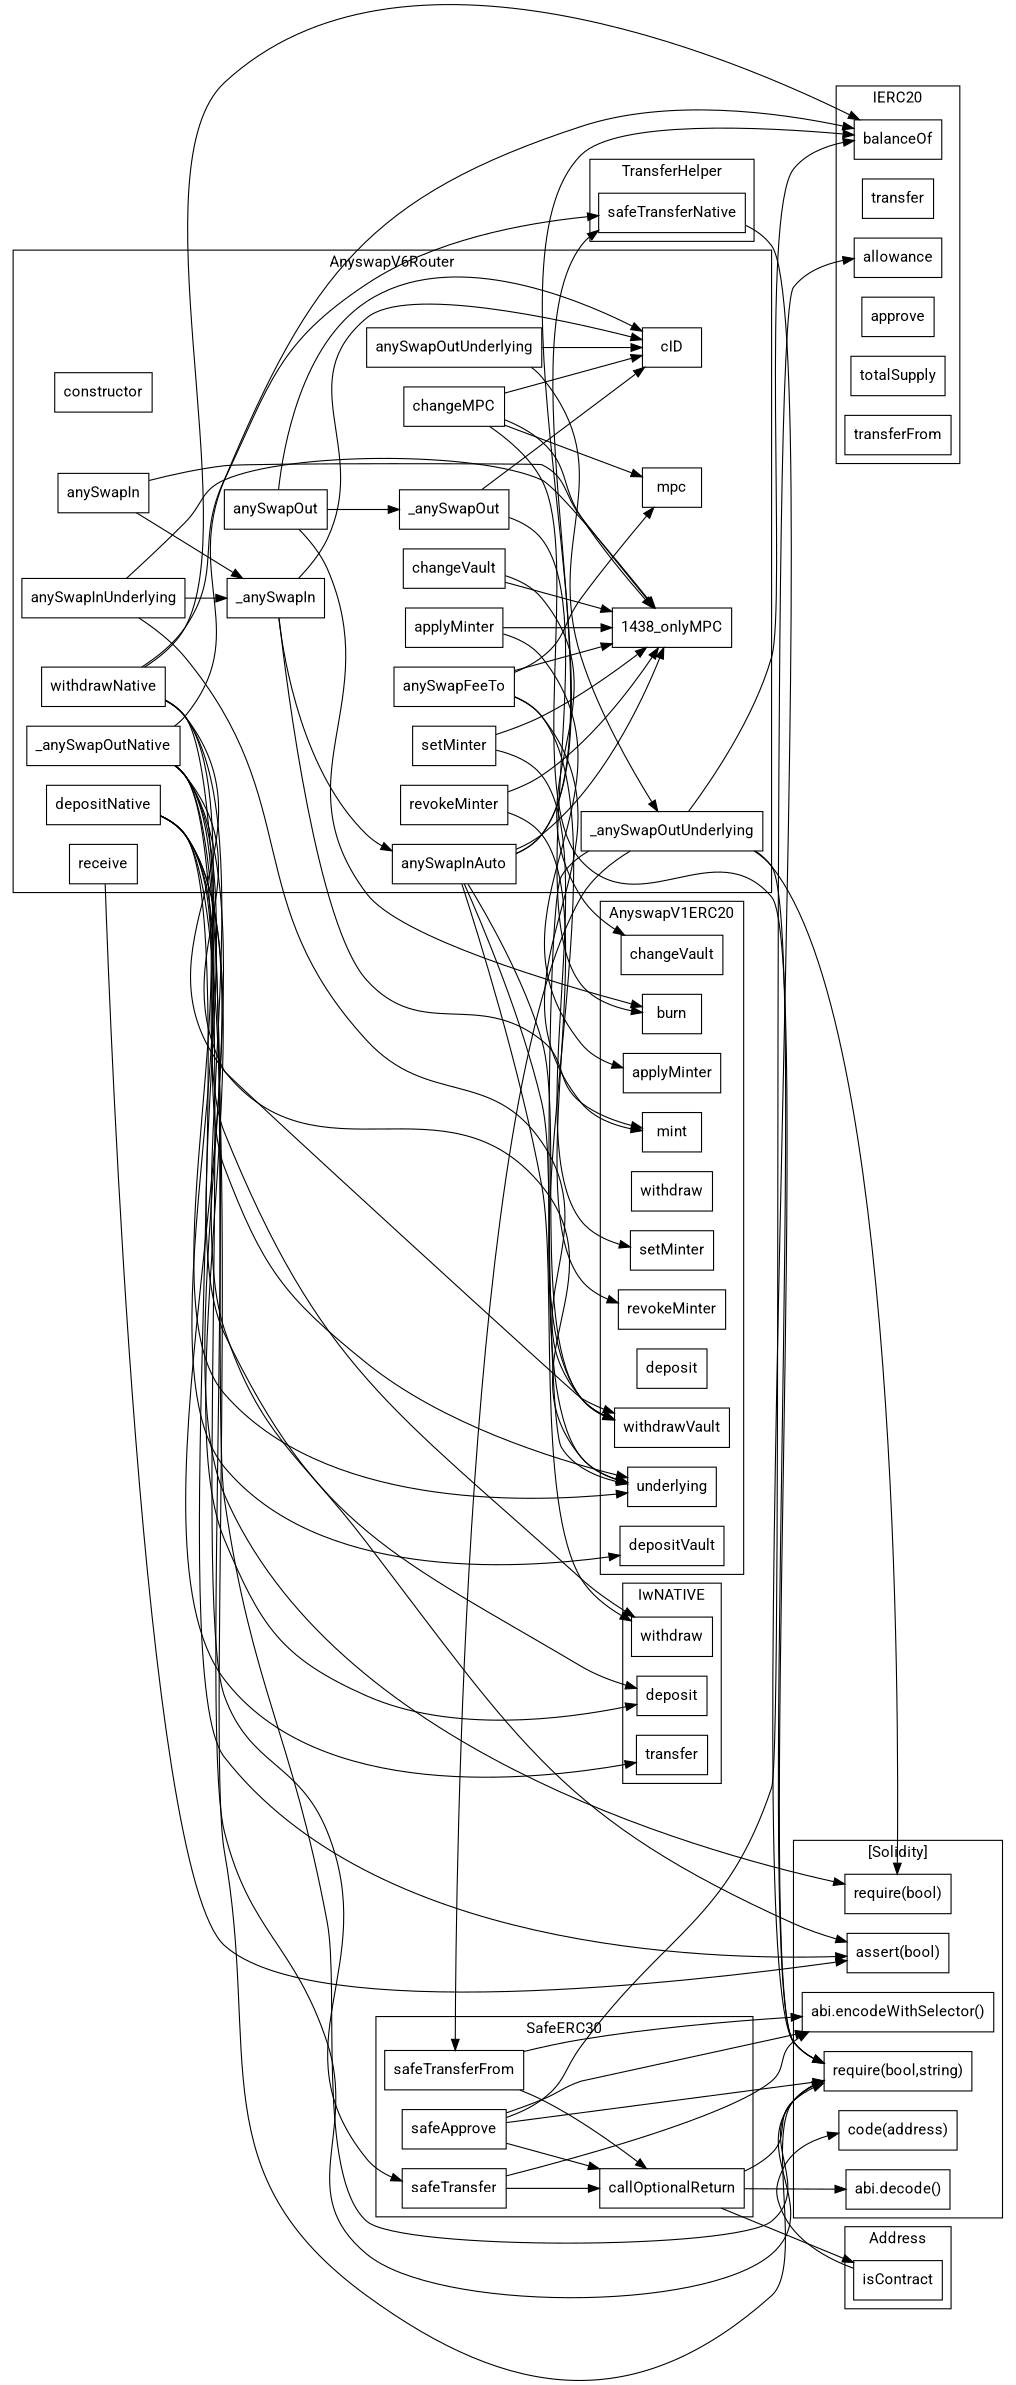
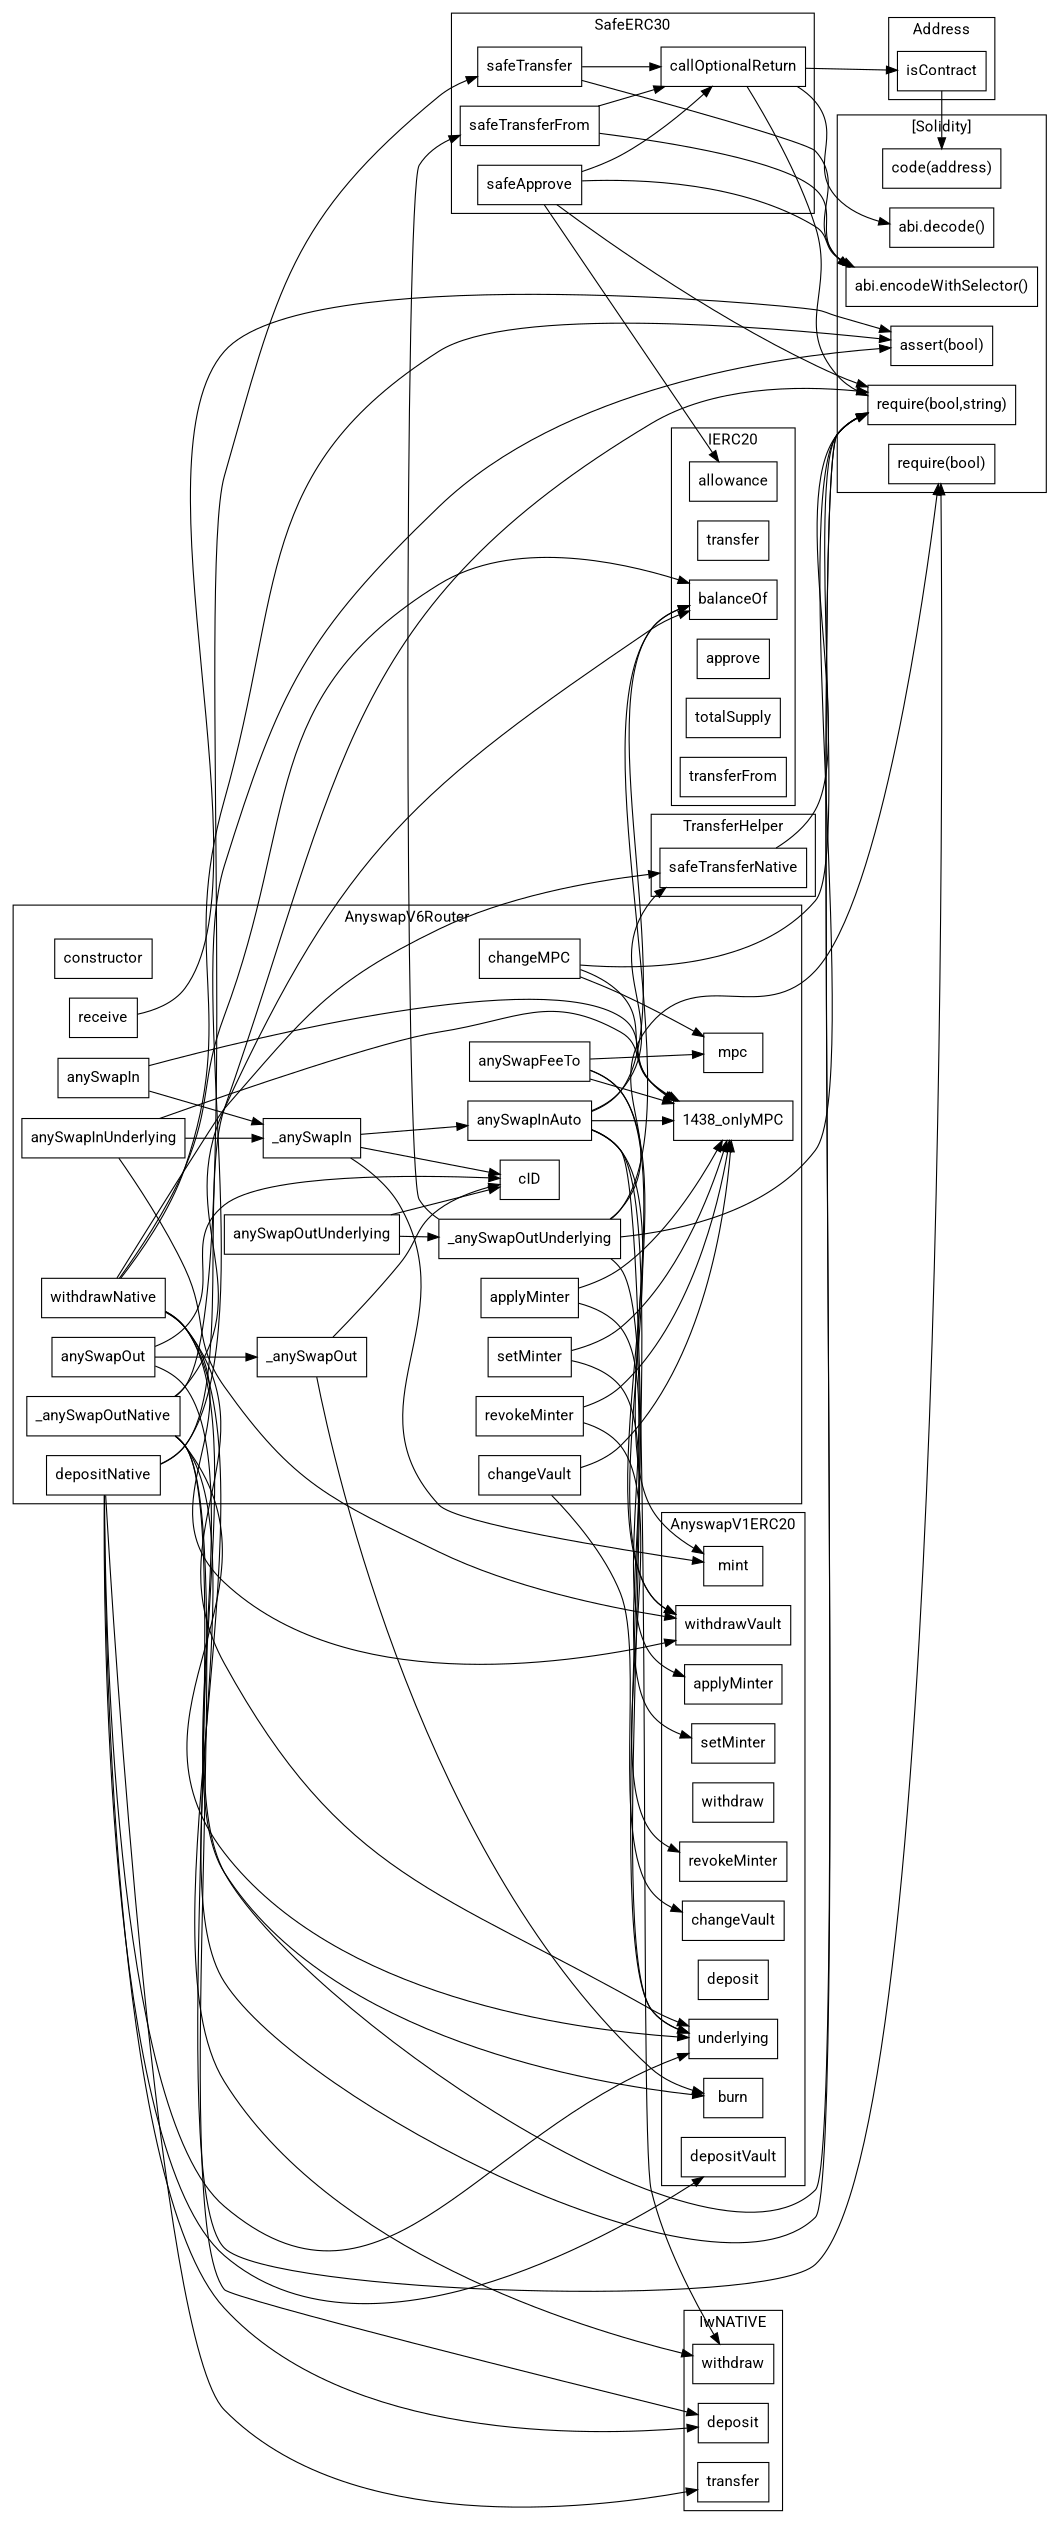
(568, 376) -> none
(293, 1135) -> (293, 1627)
